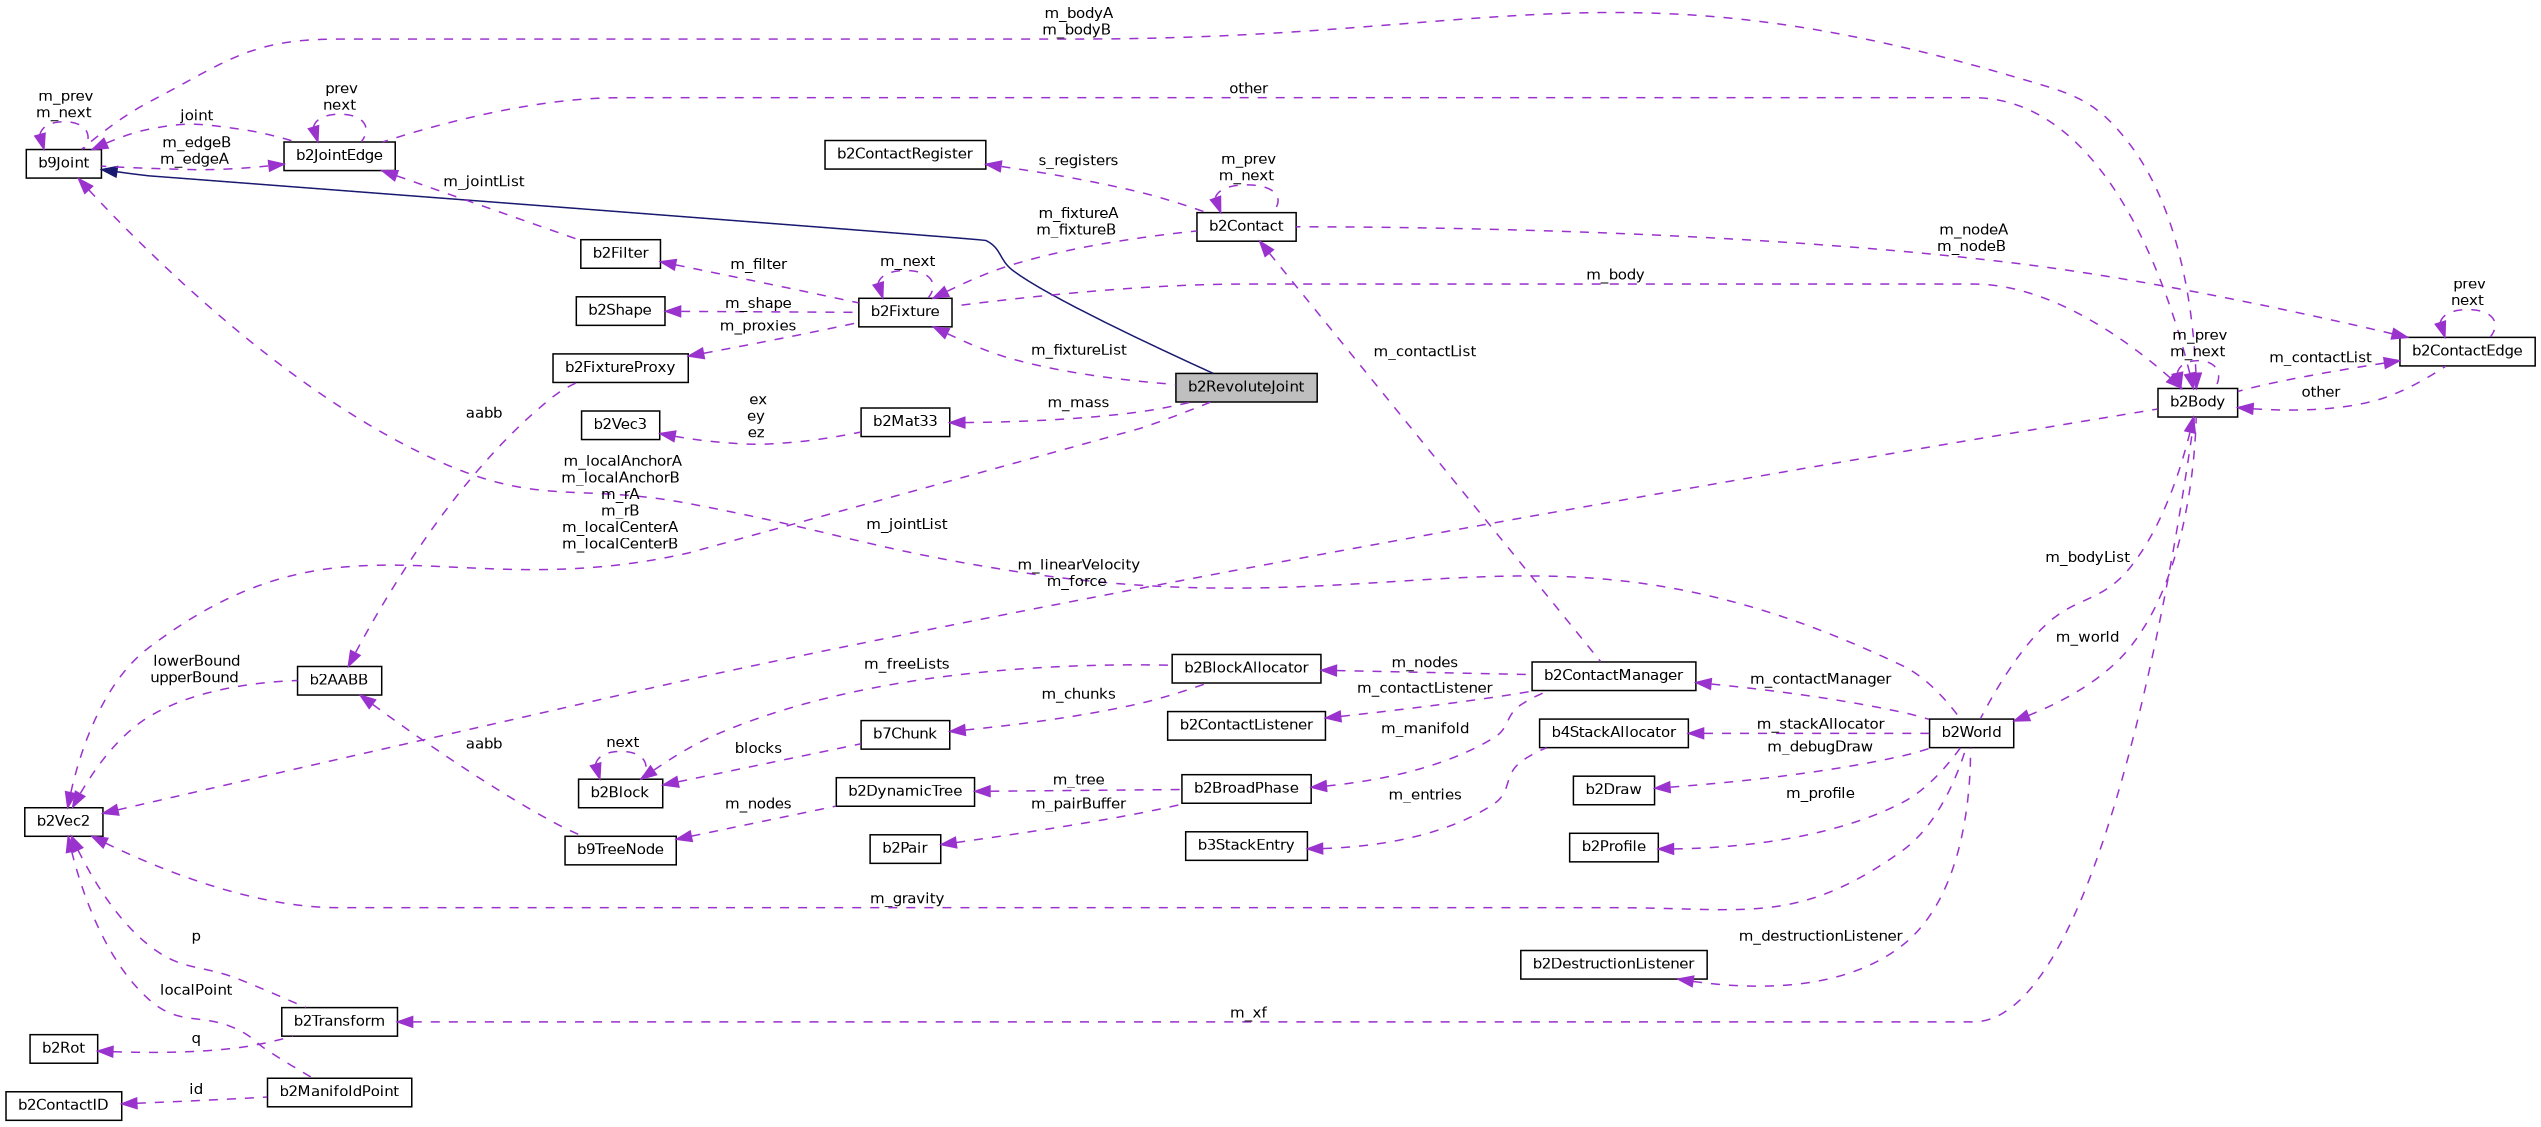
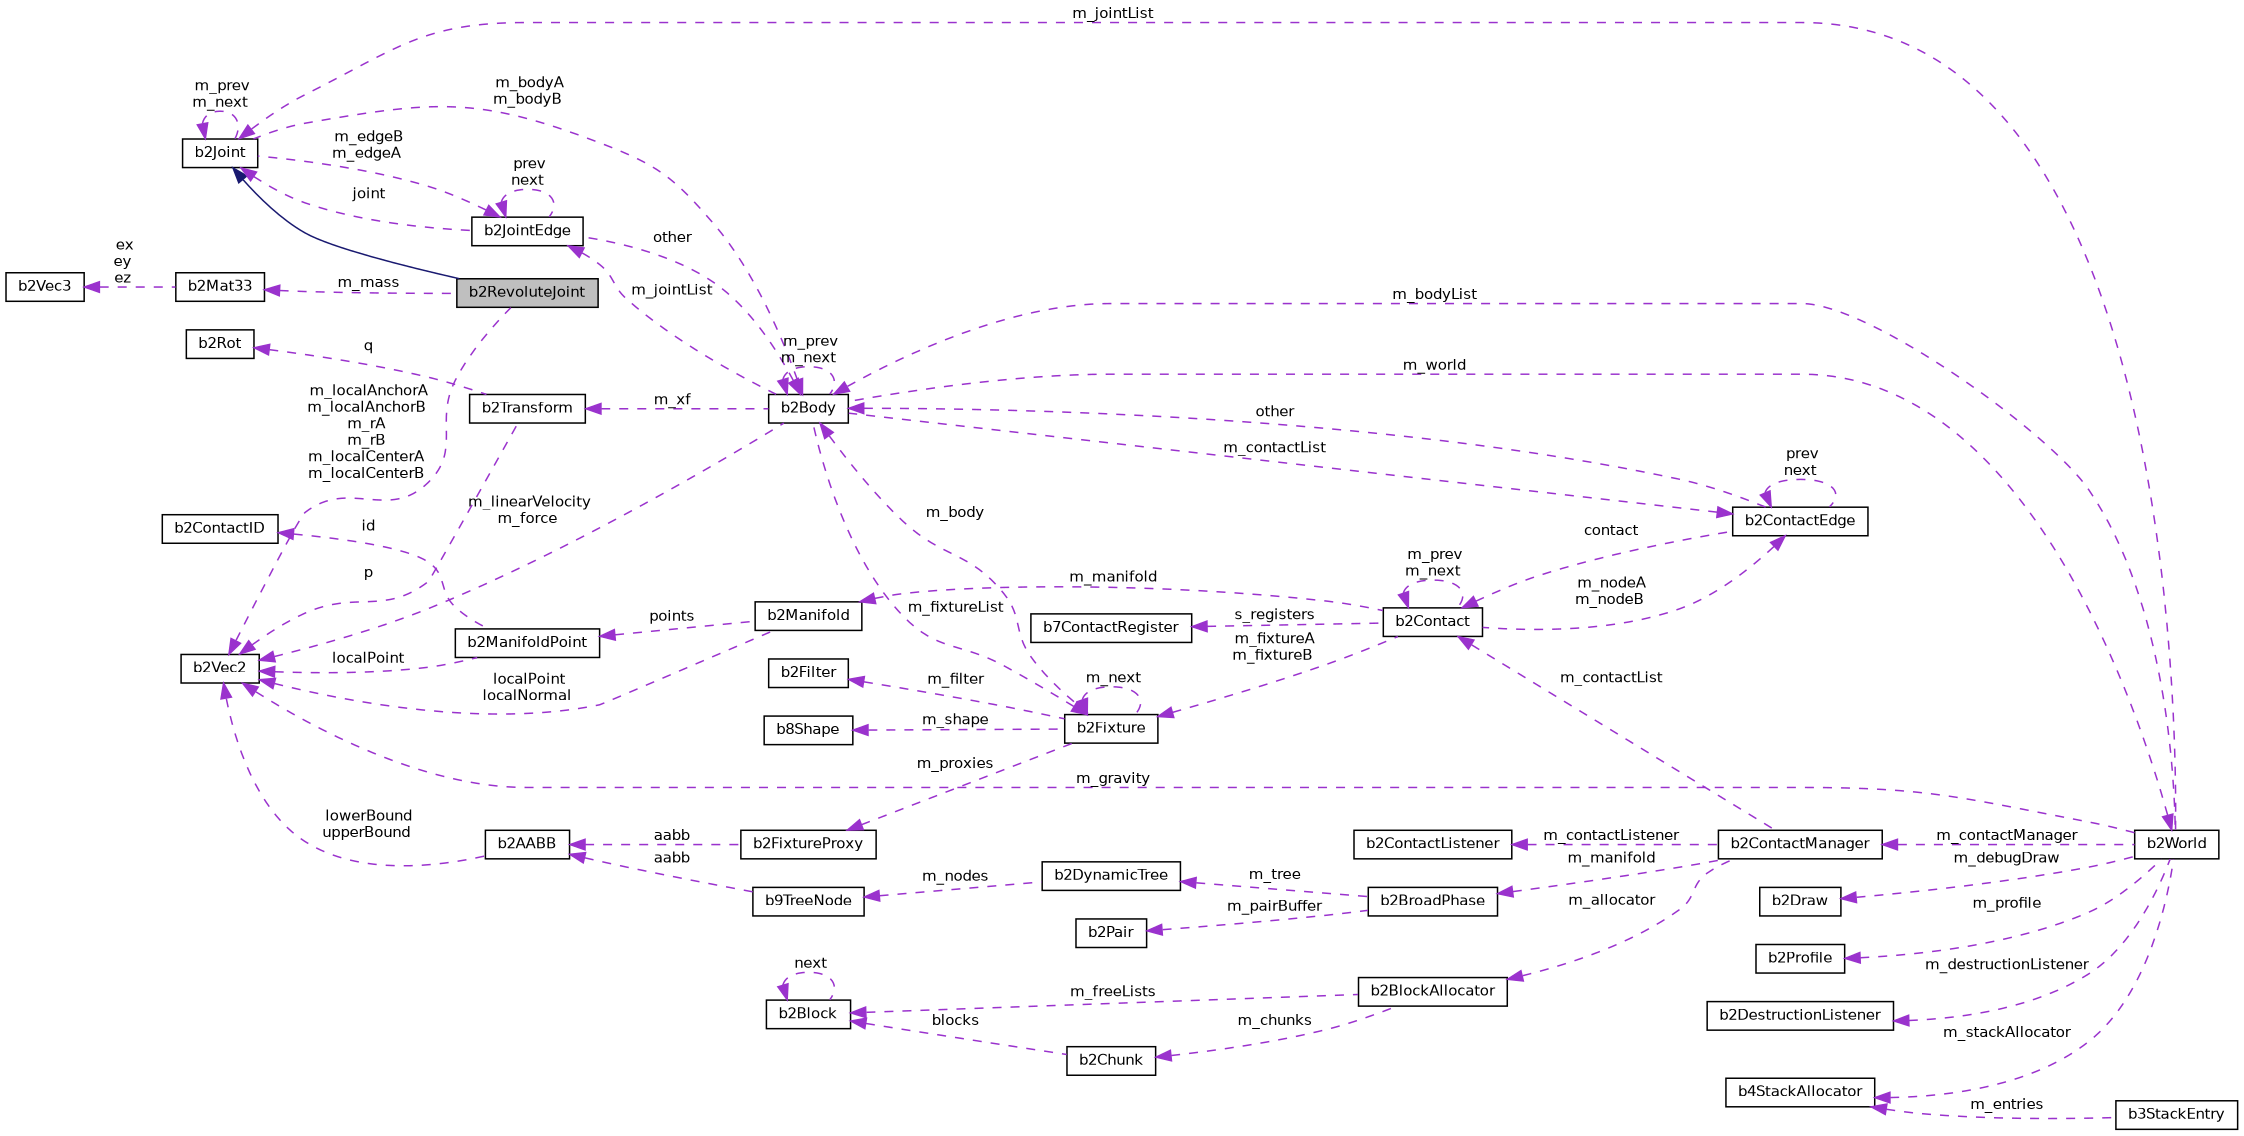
(905, 155) -> (1111, 628)
(64, 164) -> (220, 153)
(502, 213) -> (671, 333)
(621, 311) -> (808, 730)
(1059, 370) -> (897, 608)
none -> (1602, 558)
none -> (808, 616)
(1423, 663) -> (1609, 901)
(905, 735) -> (1111, 1061)
(1450, 826) -> (2001, 1118)
